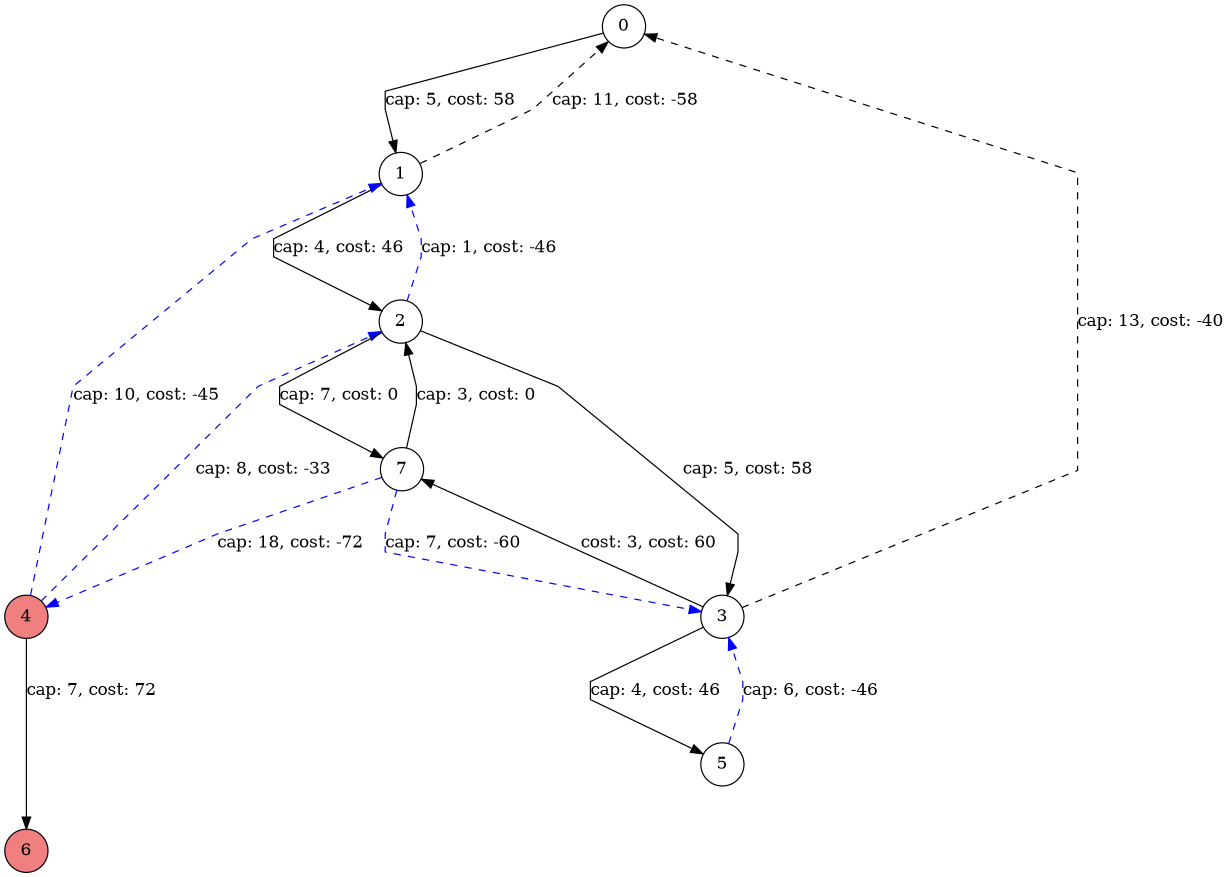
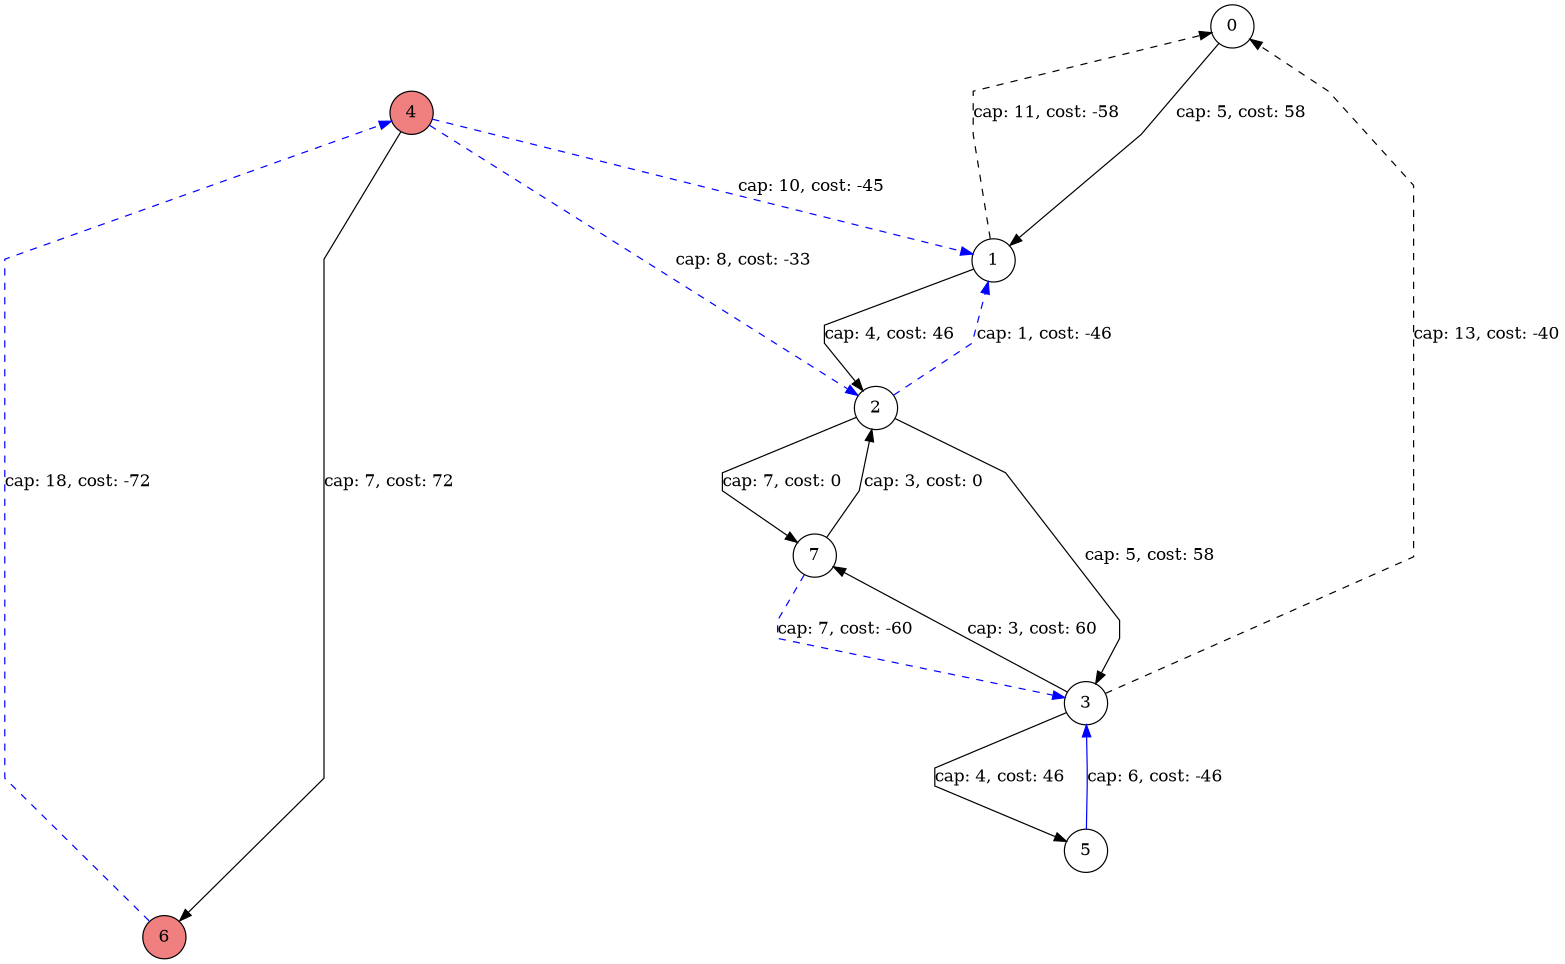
(217, 534) -> (5, 421)
(649, 543) -> (1033, 629)
(743, 697) -> (1087, 783)
